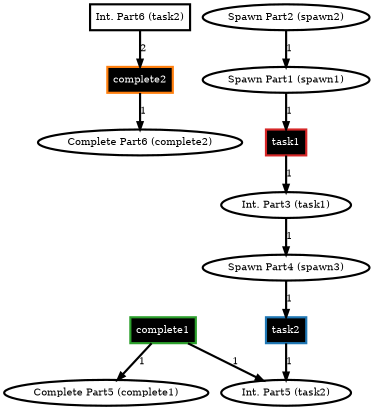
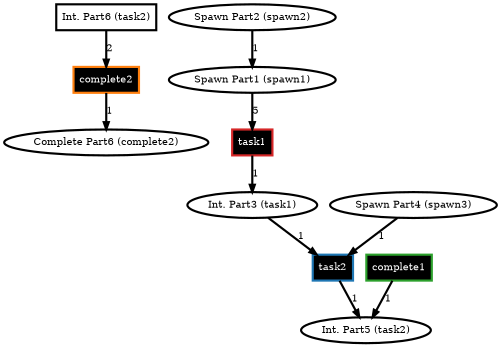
(290, 111) -> (256, 111)
(286, 233) -> (289, 234)
(106, 393) -> none
